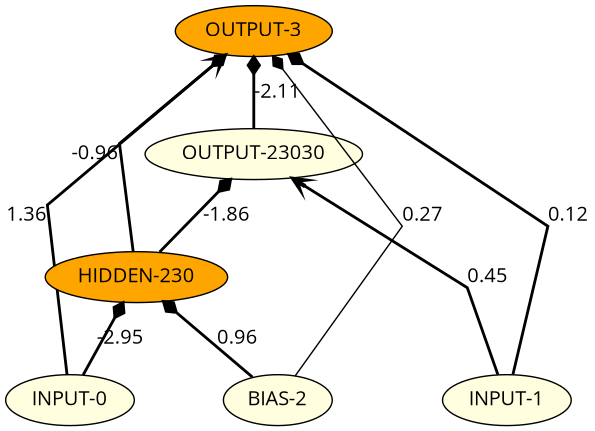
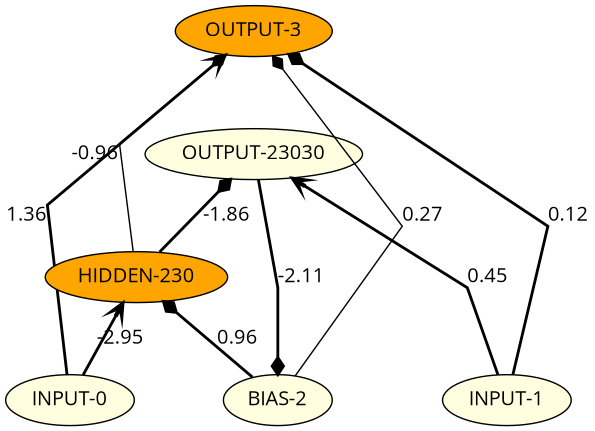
(254, 101) -> (274, 268)
(121, 155) -> (121, 155)
(100, 345) -> (100, 345)
